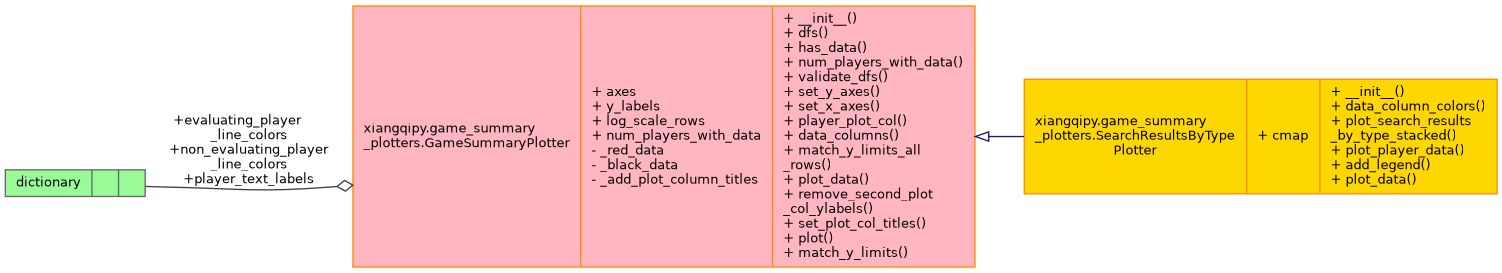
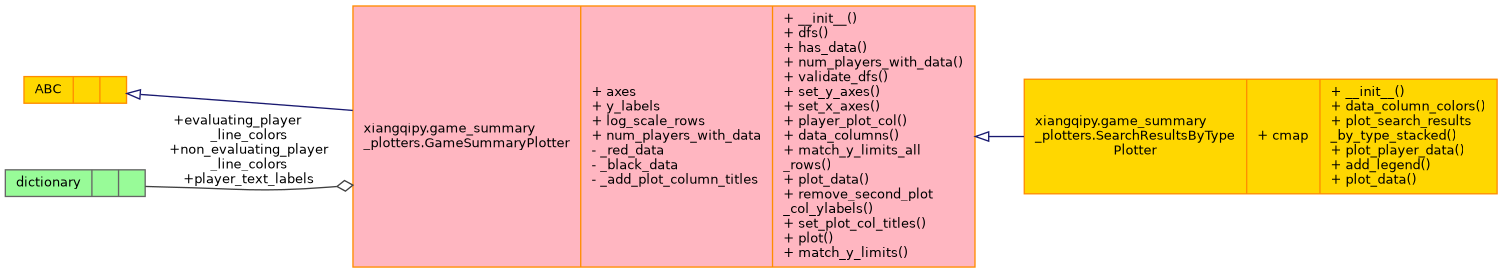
none -> (75, 90)
